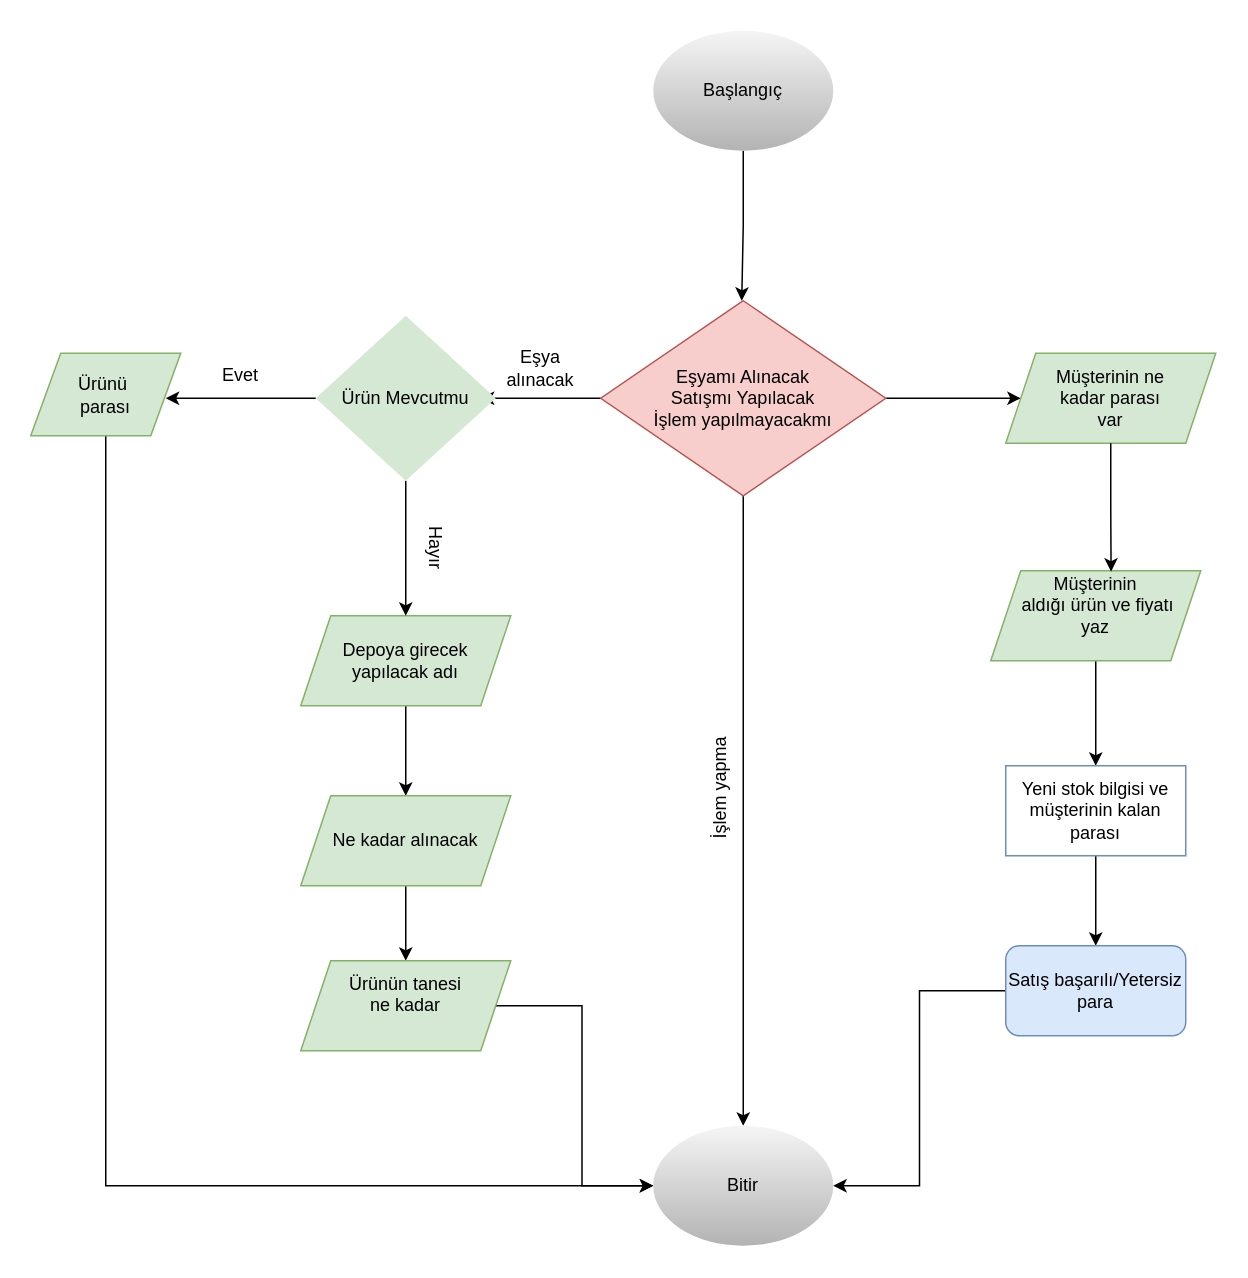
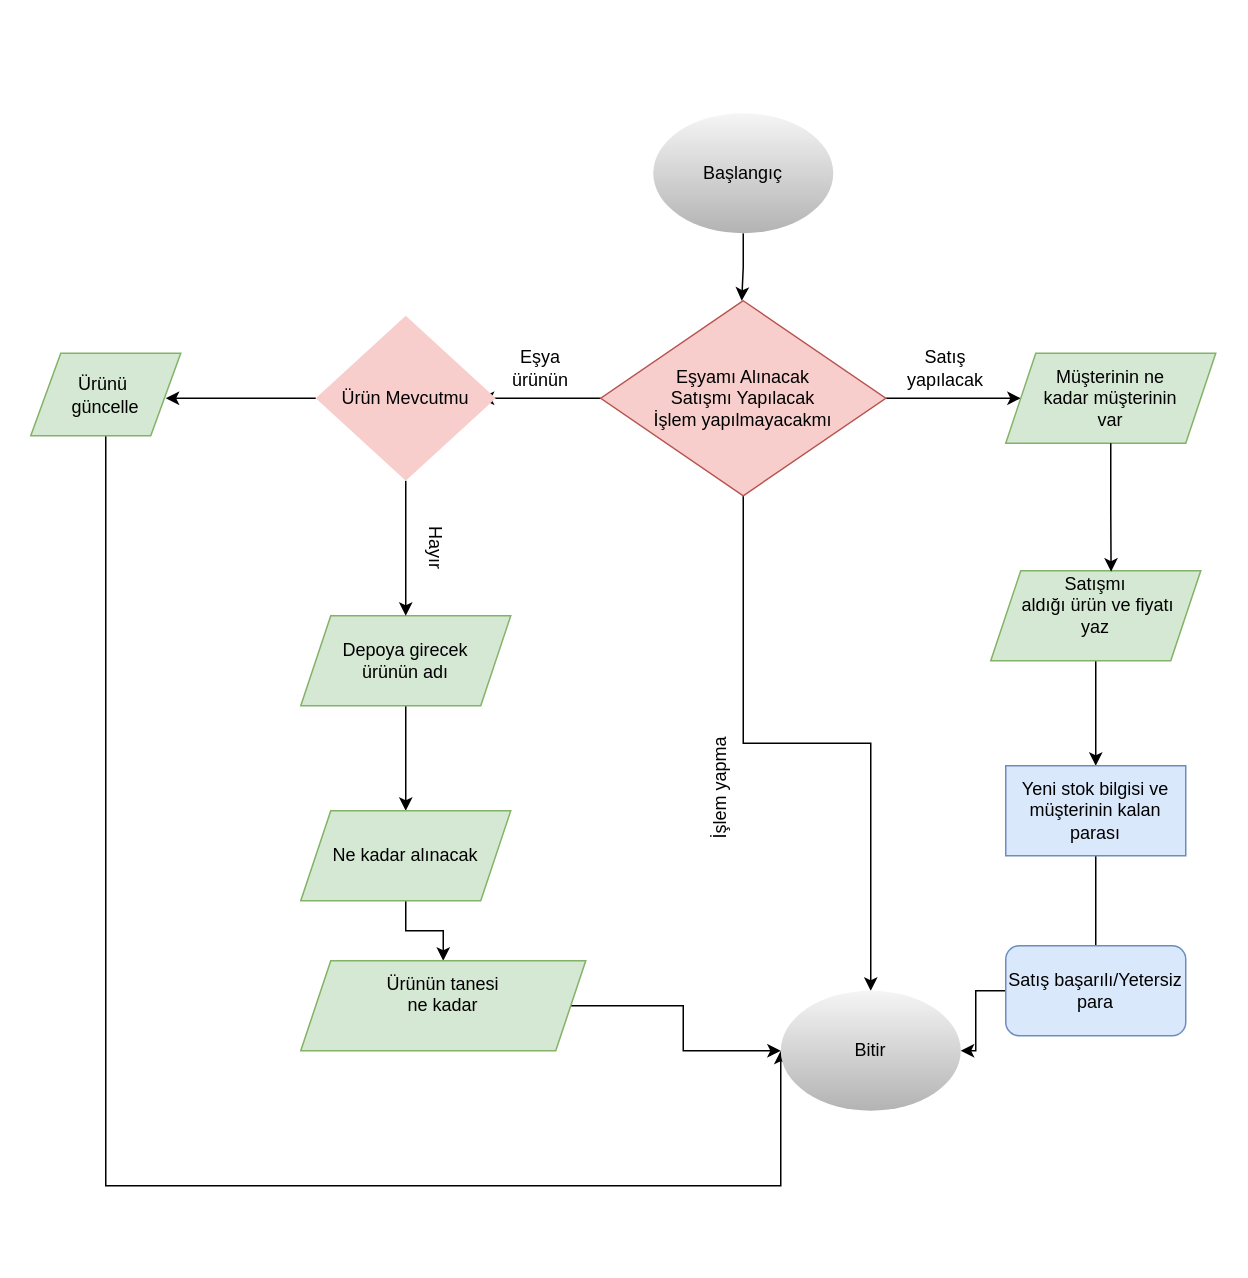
(743, 91) -> (743, 173)
(541, 368) -> (541, 368)
none -> (946, 368)
(241, 376) -> none
(106, 395) -> (106, 395)
(406, 398) -> (406, 398)
(1111, 398) -> (1111, 398)
(1096, 616) -> (1096, 616)
(406, 661) -> (406, 661)
(1096, 811) -> (1096, 811)
(406, 841) -> (406, 856)
(1096, 934) -> (1096, 938)
(406, 1006) -> (443, 1006)
(743, 1186) -> (871, 1051)
